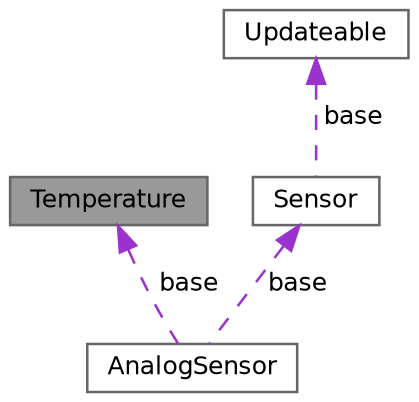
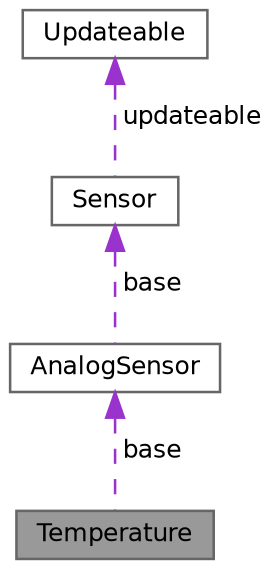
(350, 118) -> (188, 118)
(151, 298) -> (115, 464)
